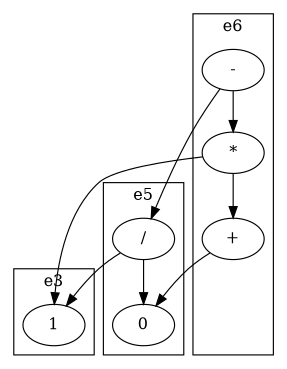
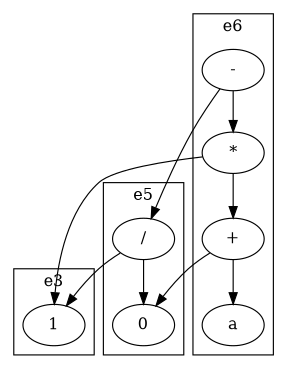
none -> (233, 325)
